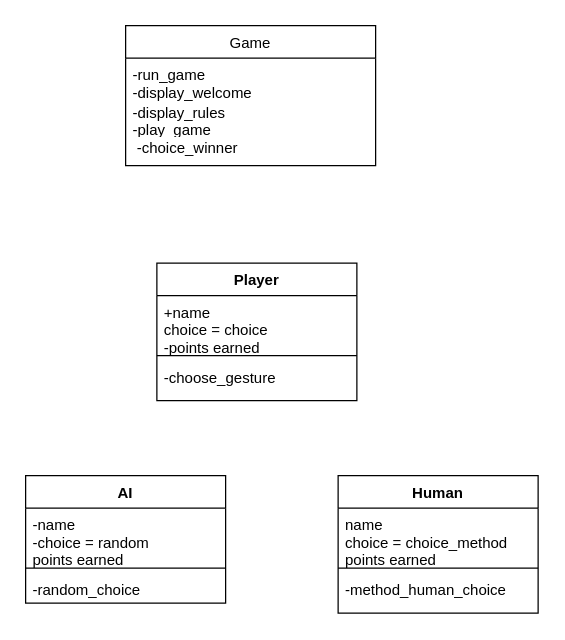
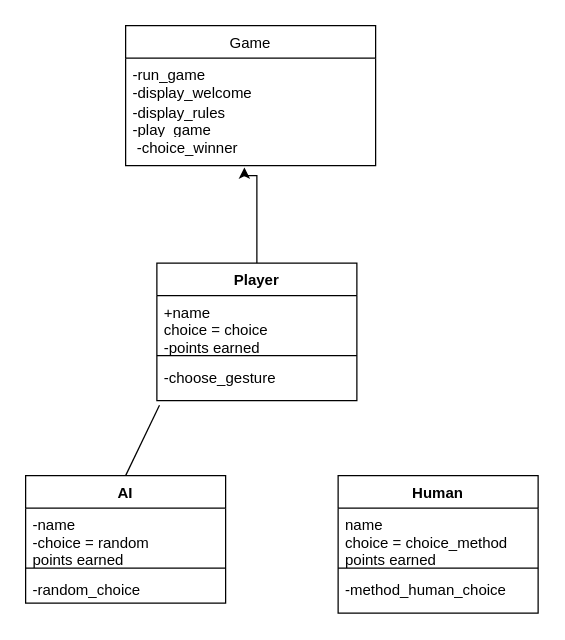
none -> (257, 213)
none -> (143, 440)
